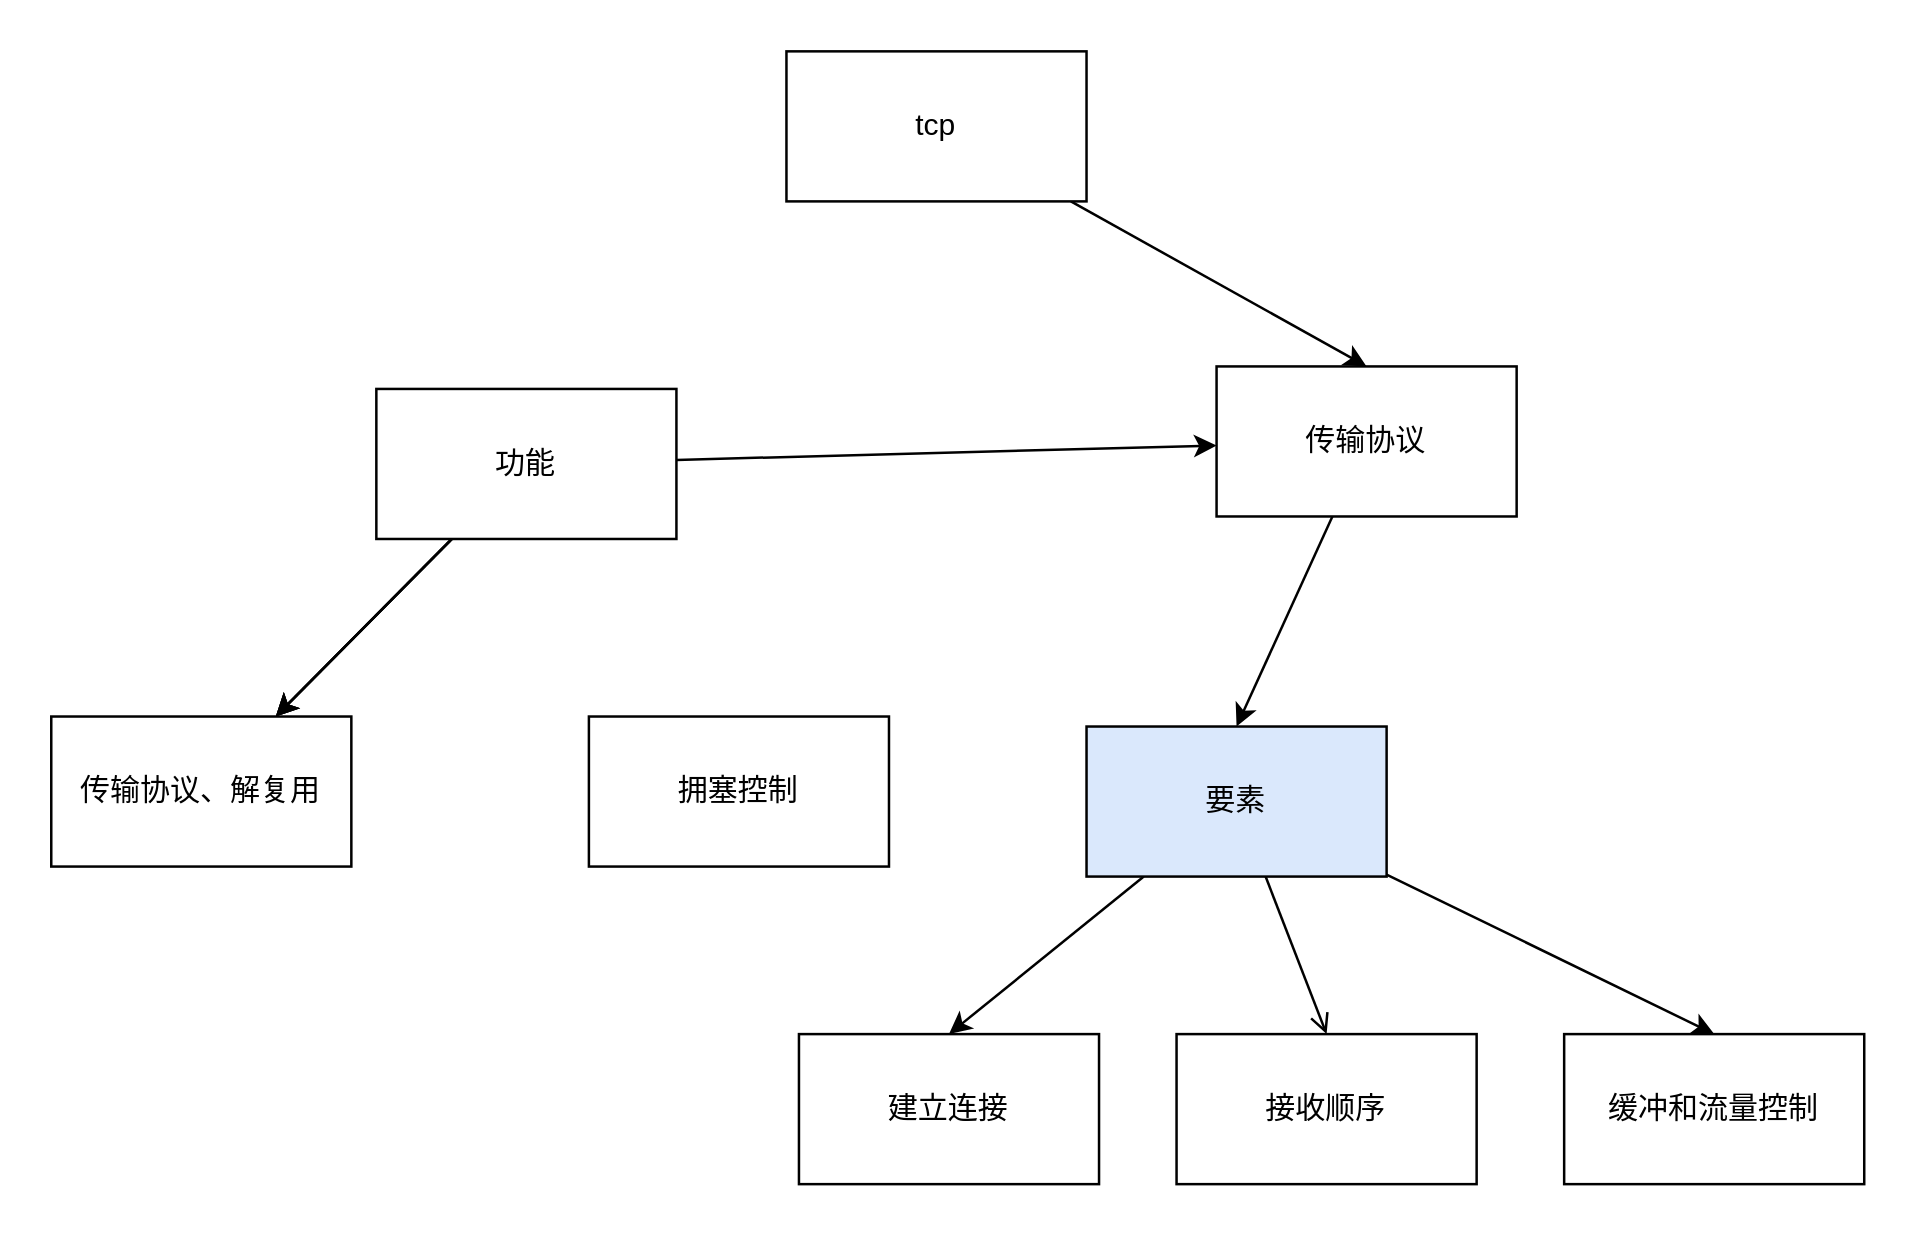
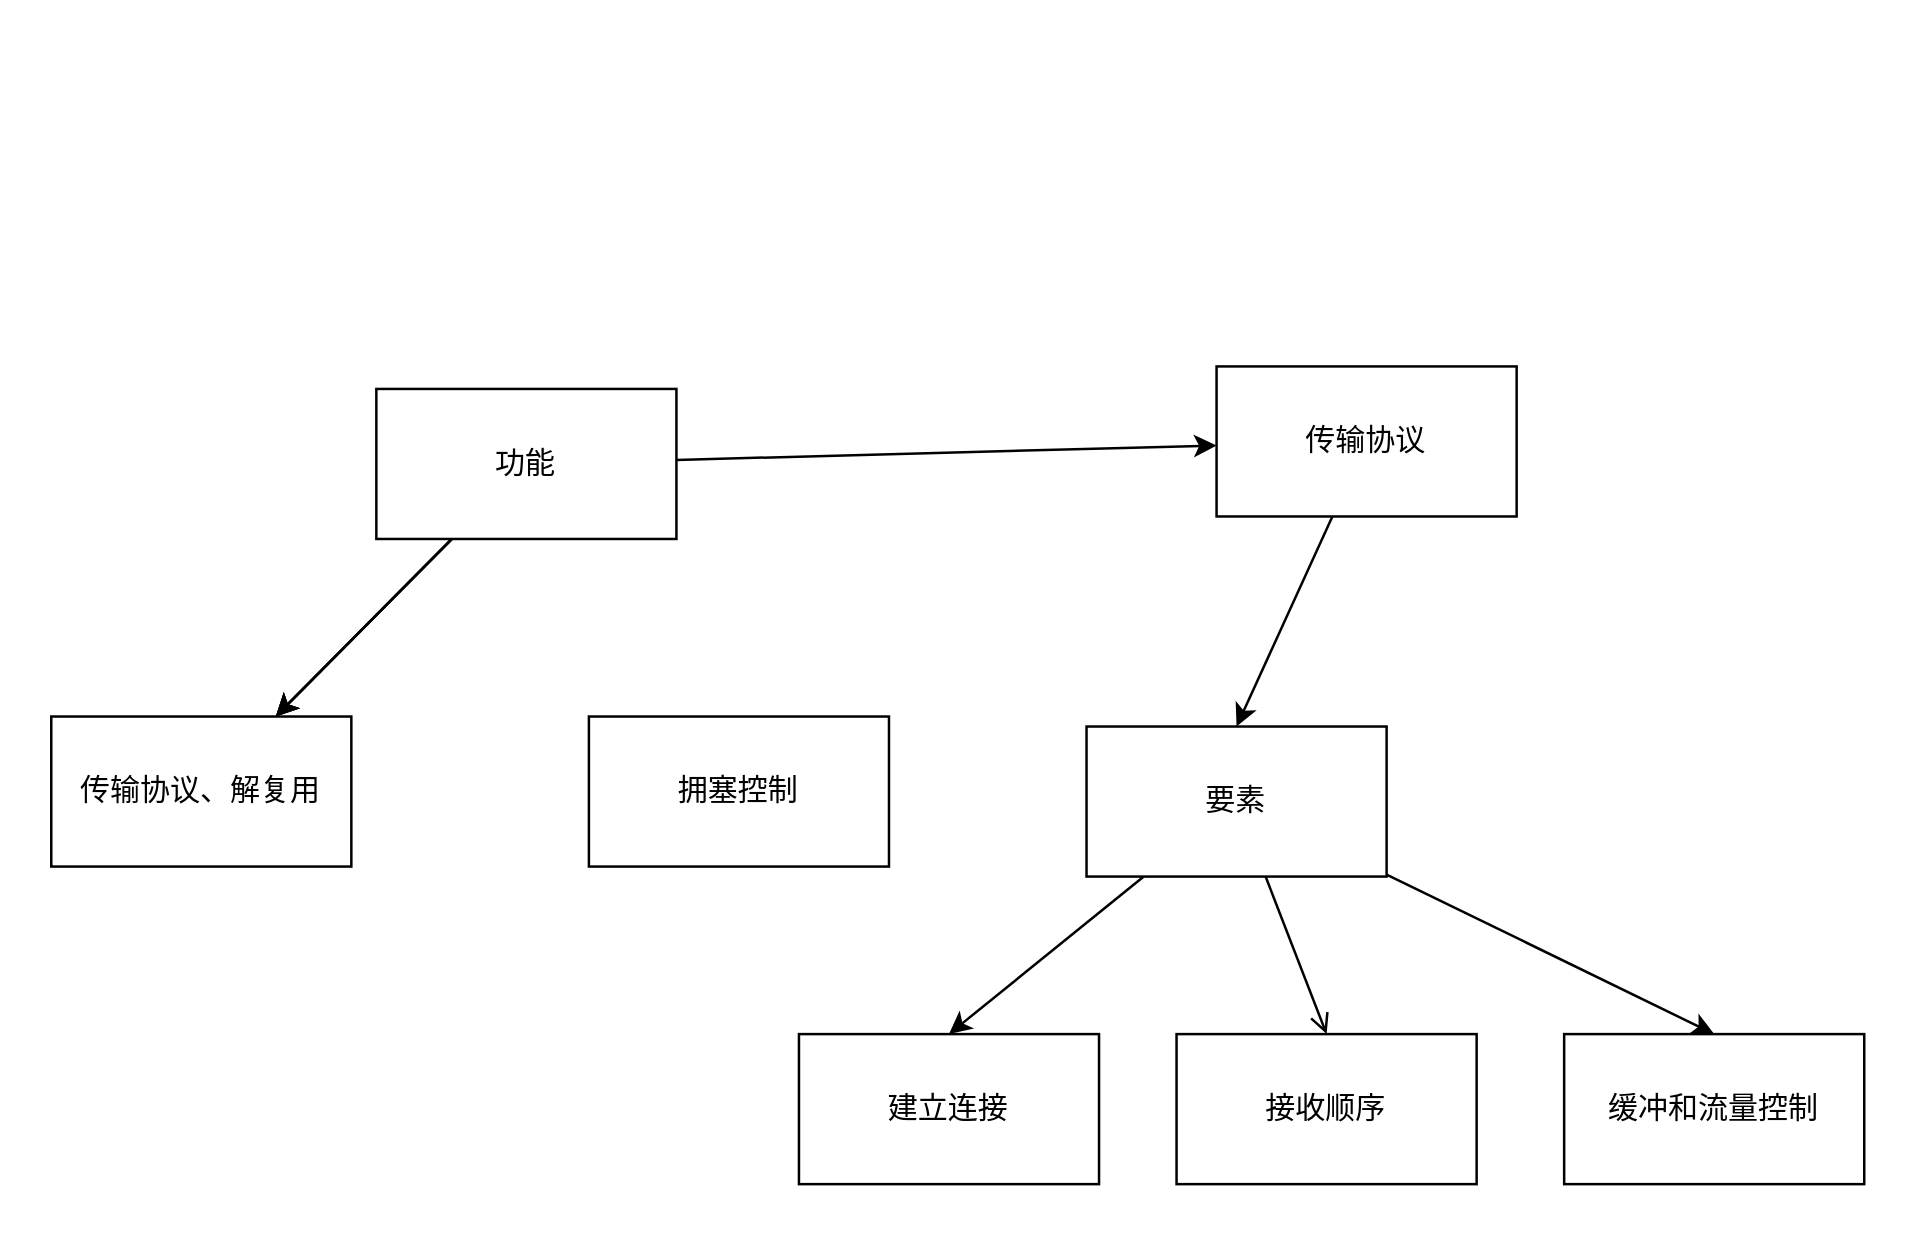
(936, 126) -> none
(1211, 280) -> none
(1236, 801) -> (1236, 801)
